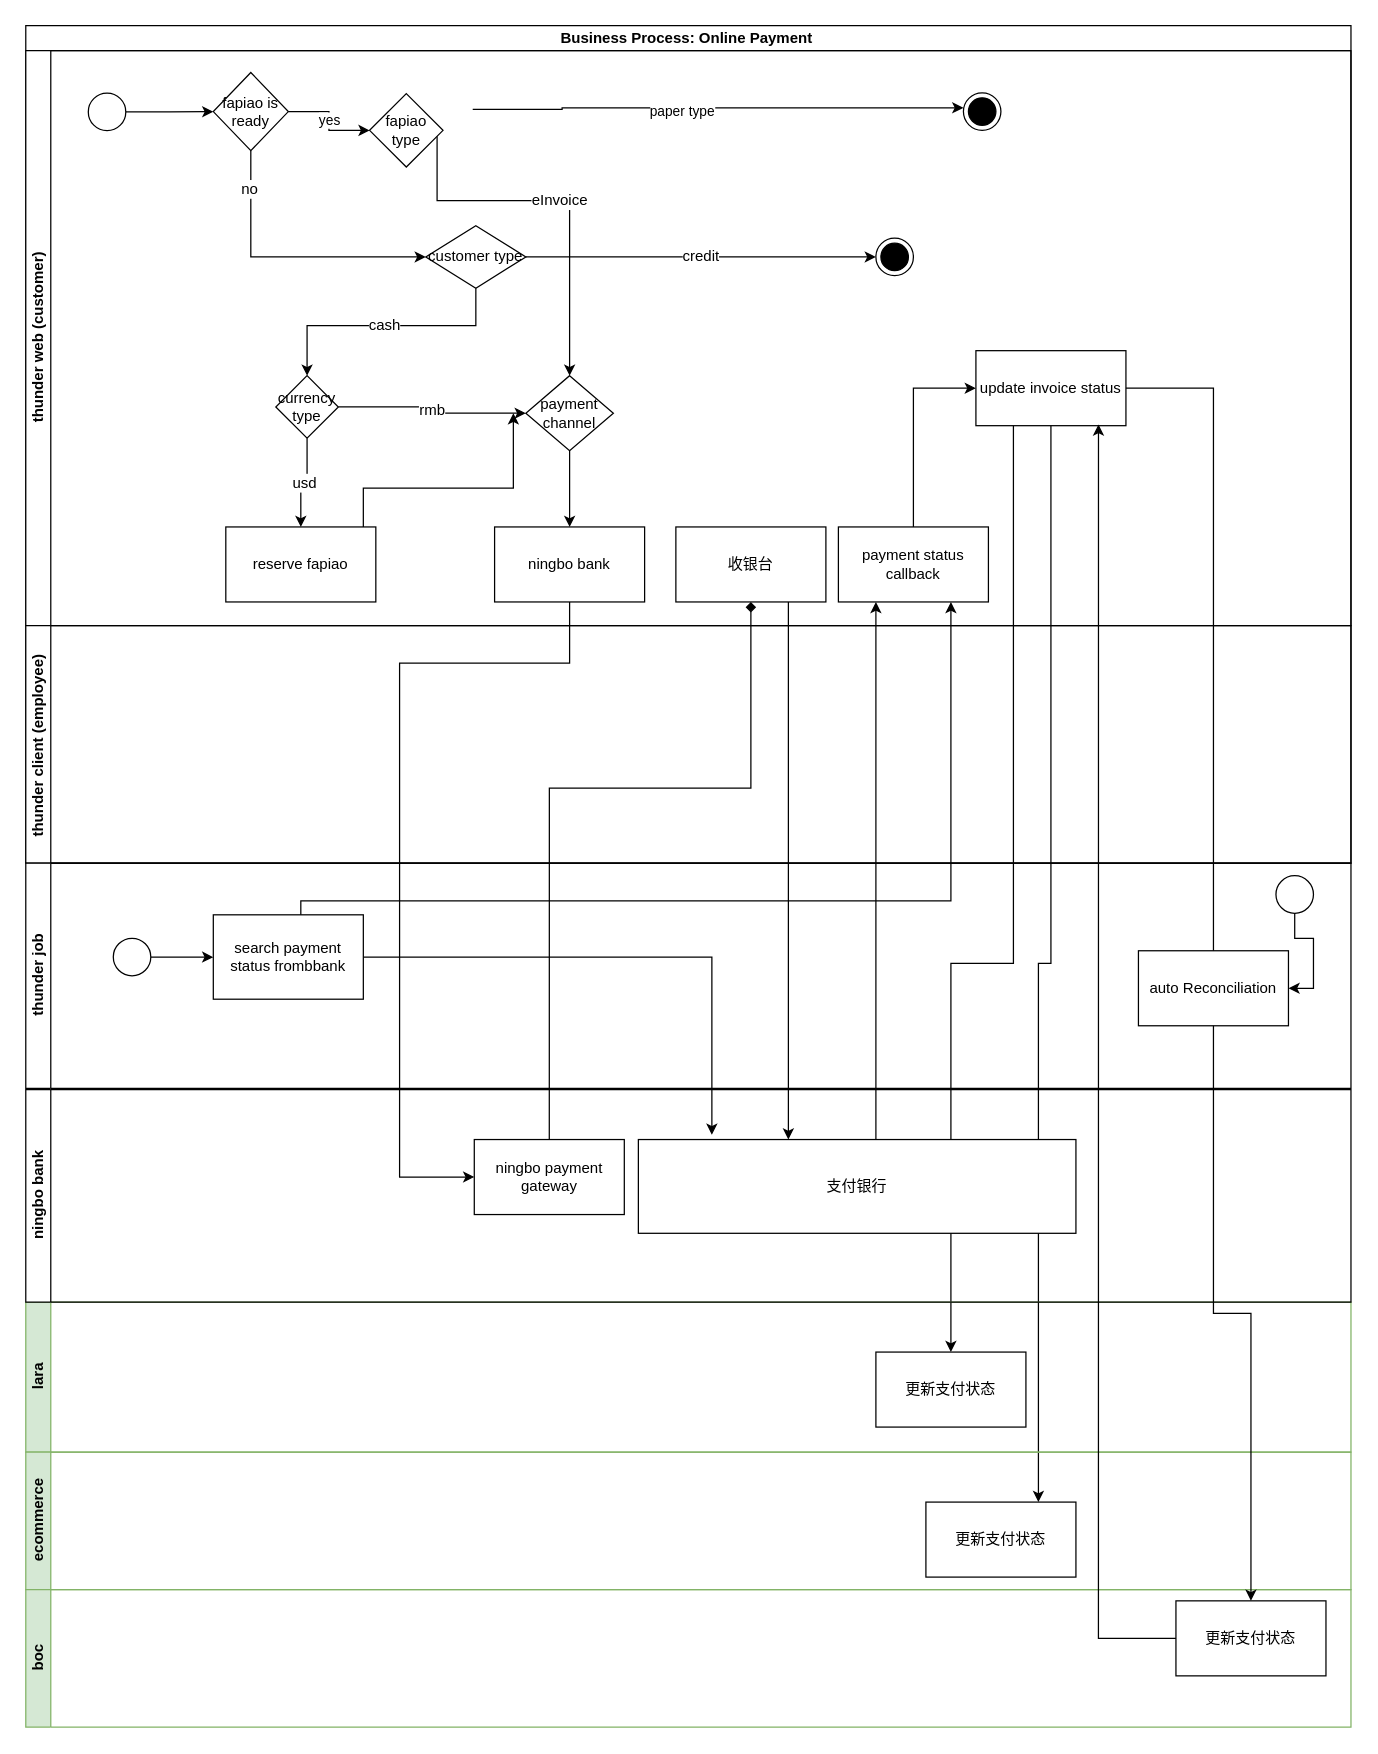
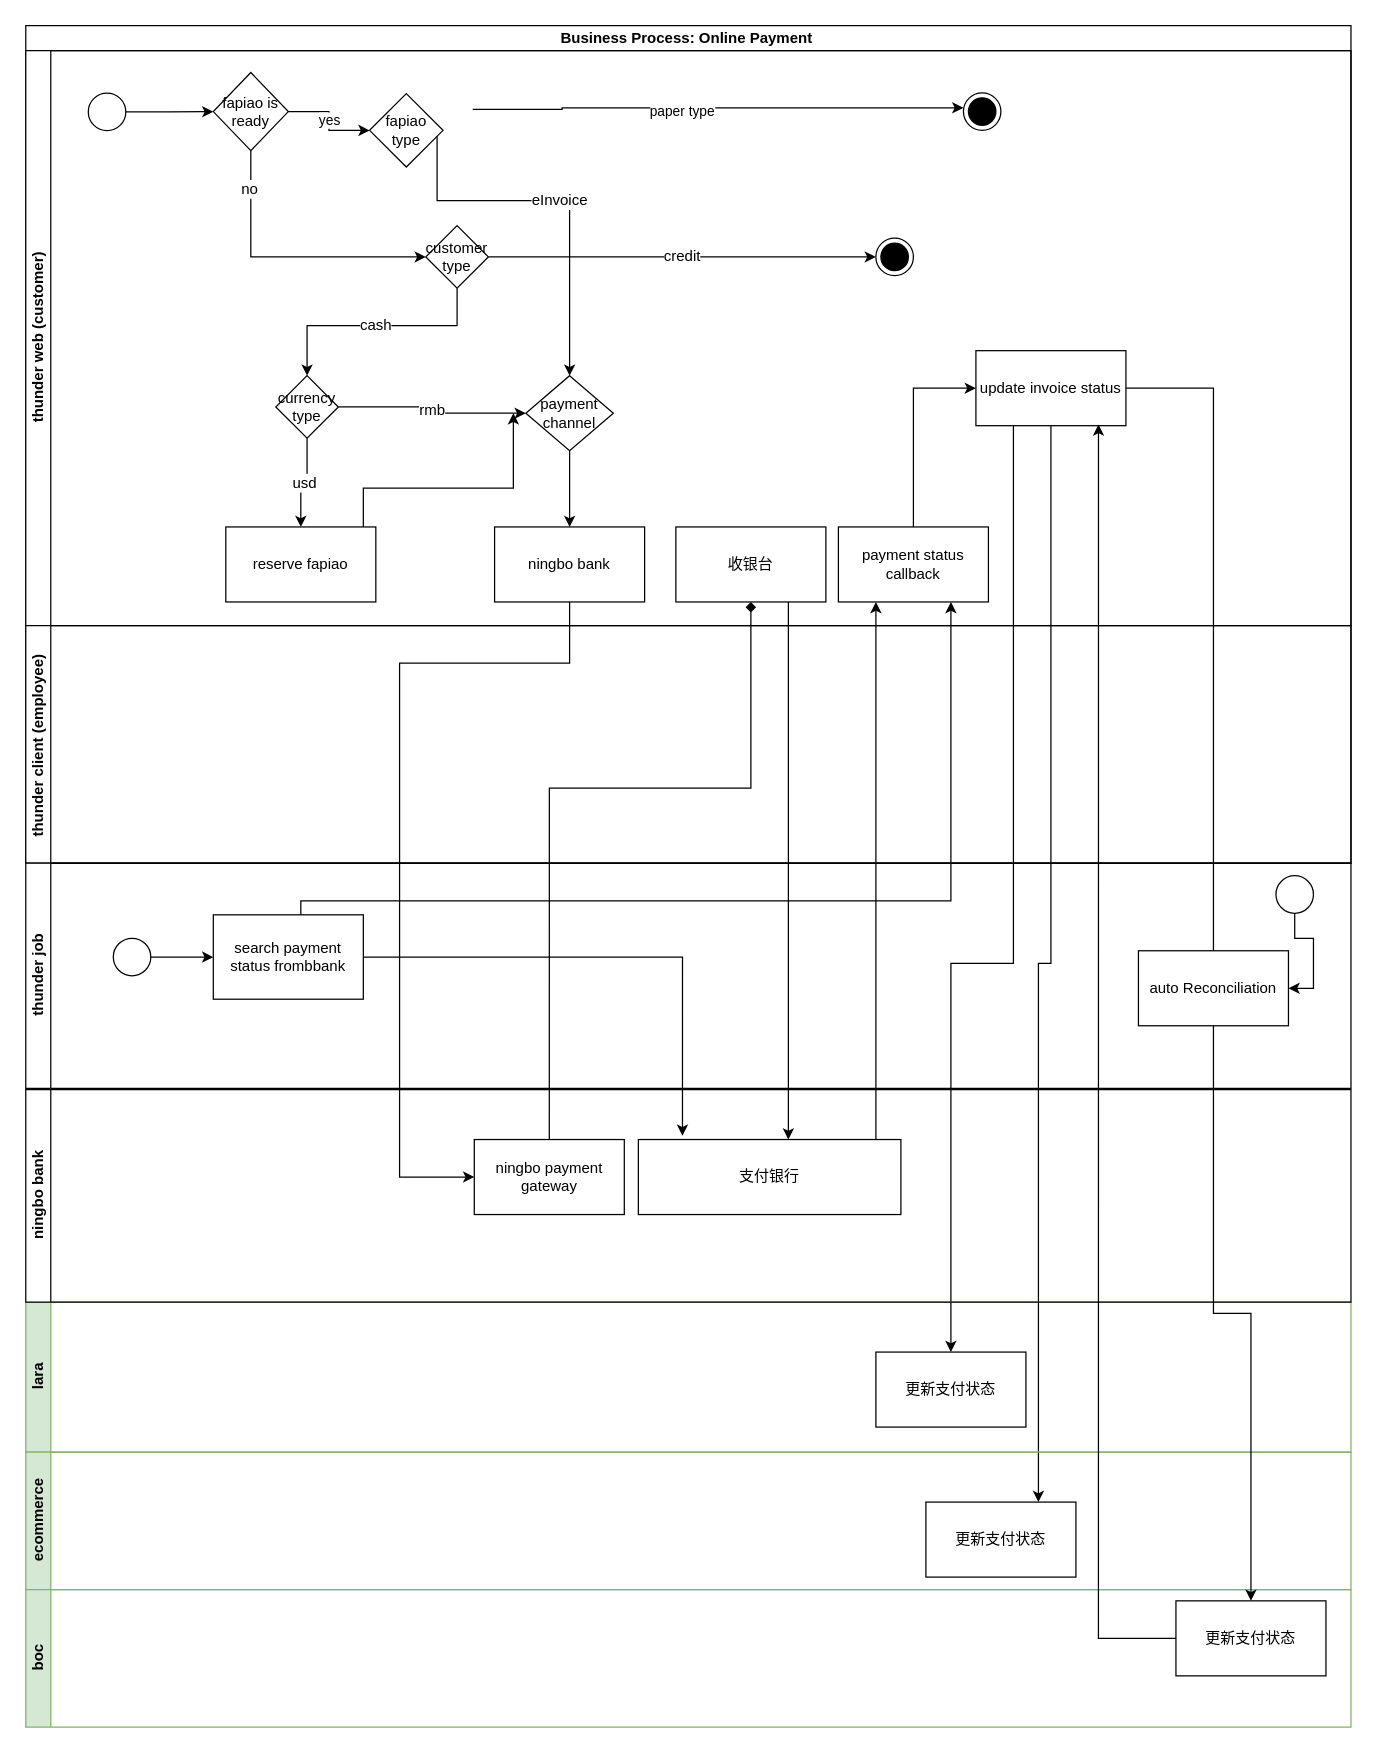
(476, 257) -> (457, 257)
(857, 1186) -> (769, 1177)
